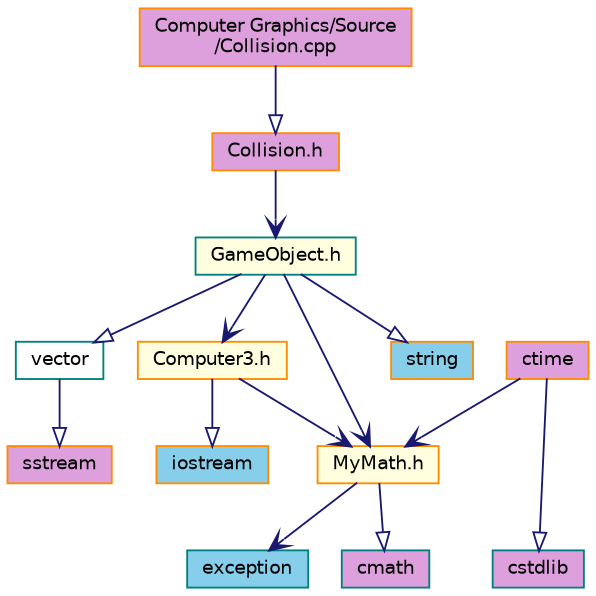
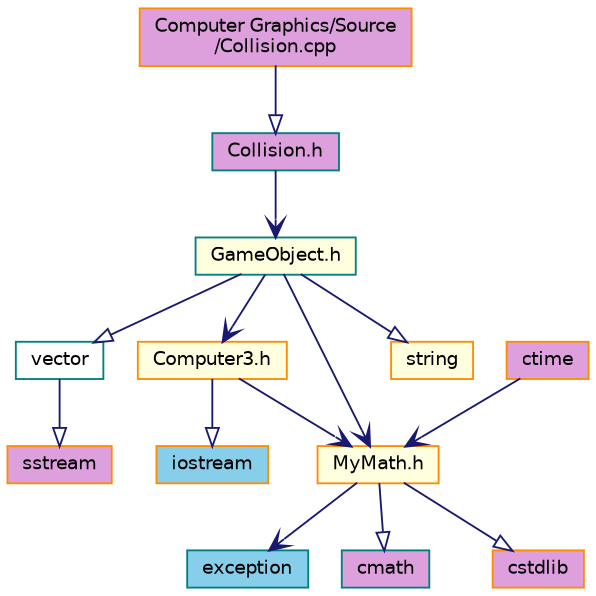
(276, 152) -> (276, 152)
(432, 360) -> (432, 360)
(543, 455) -> (450, 512)
(538, 569) -> (538, 569)
